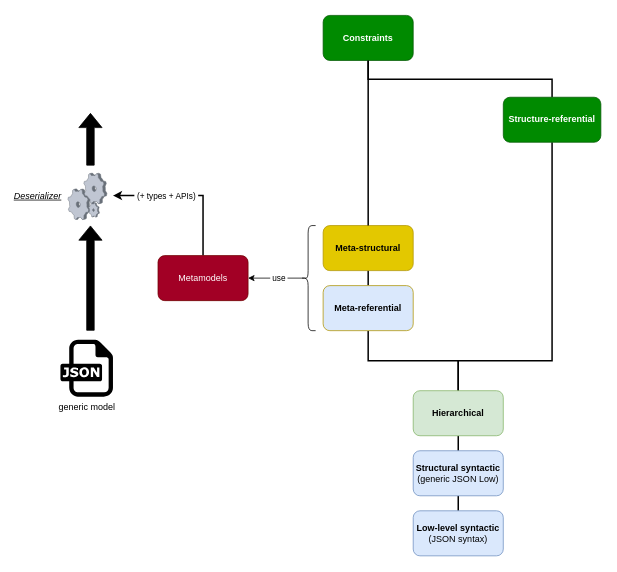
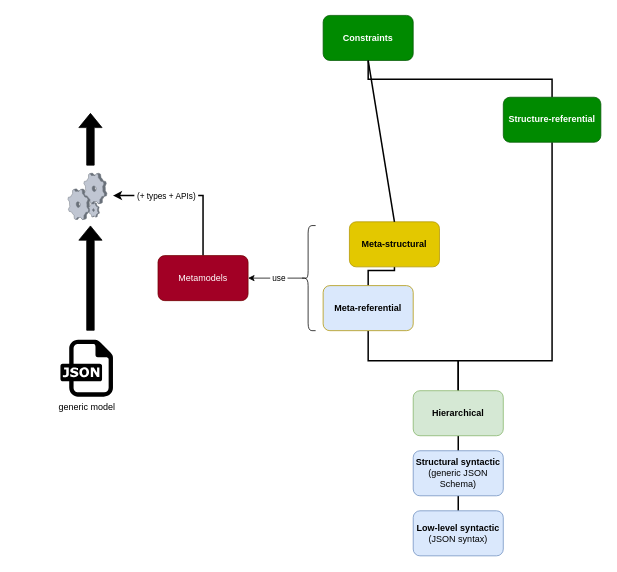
(38, 196) -> none
(368, 248) -> (394, 244)
(458, 473) -> (458, 473)
